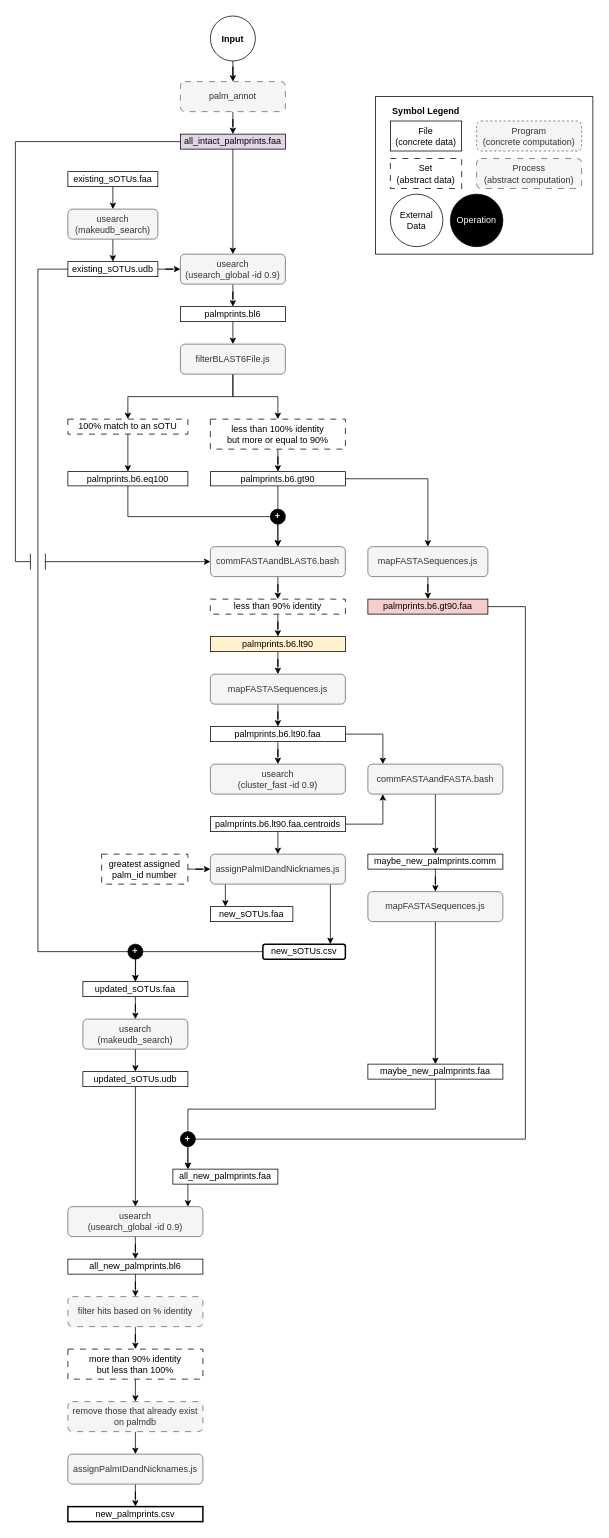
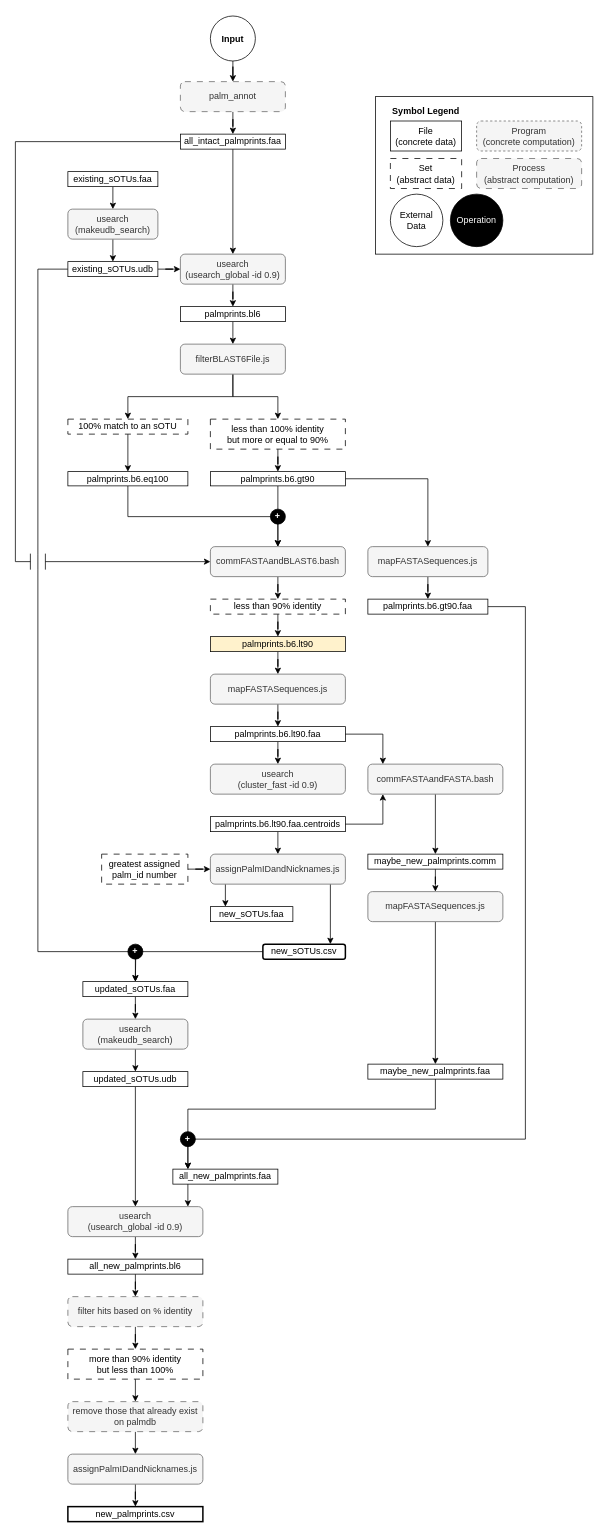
(233, 141) -> (233, 141)
(428, 606) -> (428, 606)
